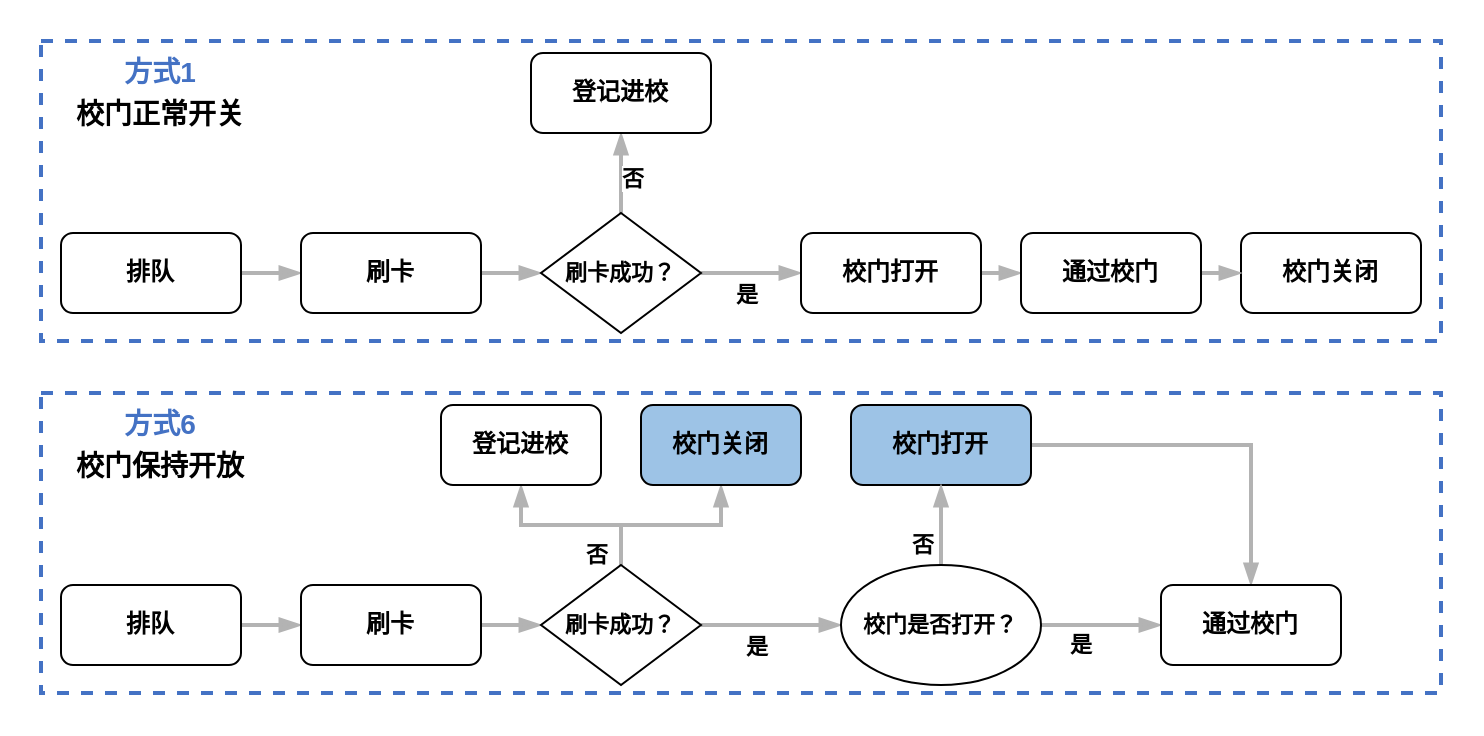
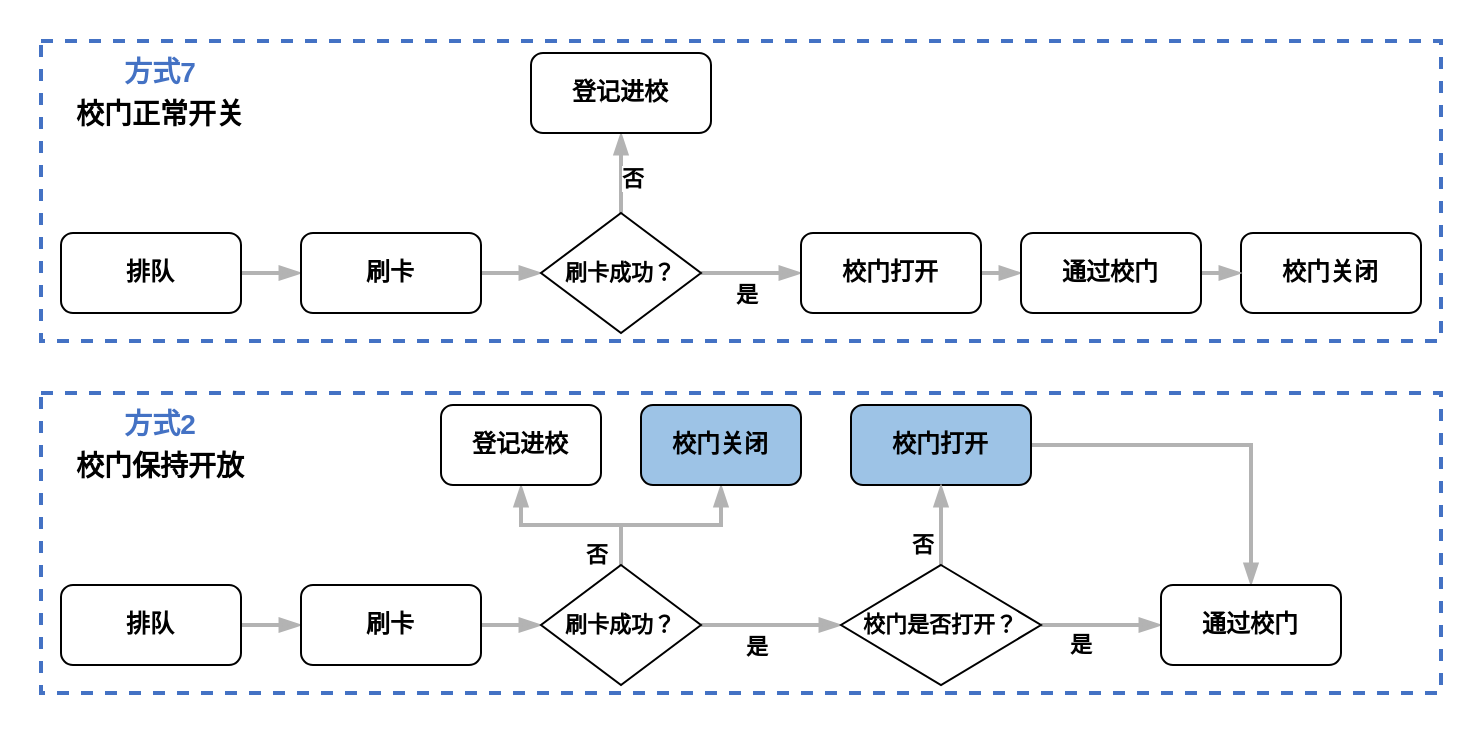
(161, 73) -> (161, 73)
(161, 425) -> (161, 425)
(941, 625) -> (941, 625)
